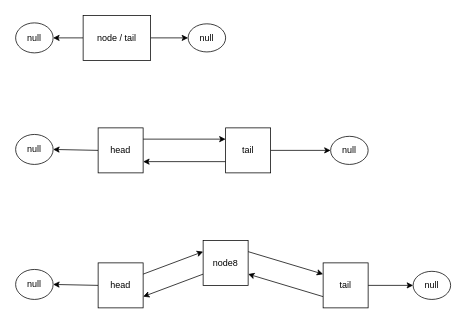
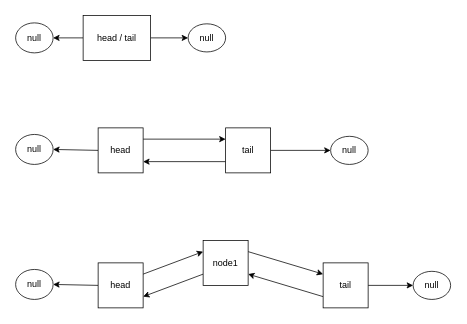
(117, 38) -> (117, 38)
(225, 263) -> (225, 263)
